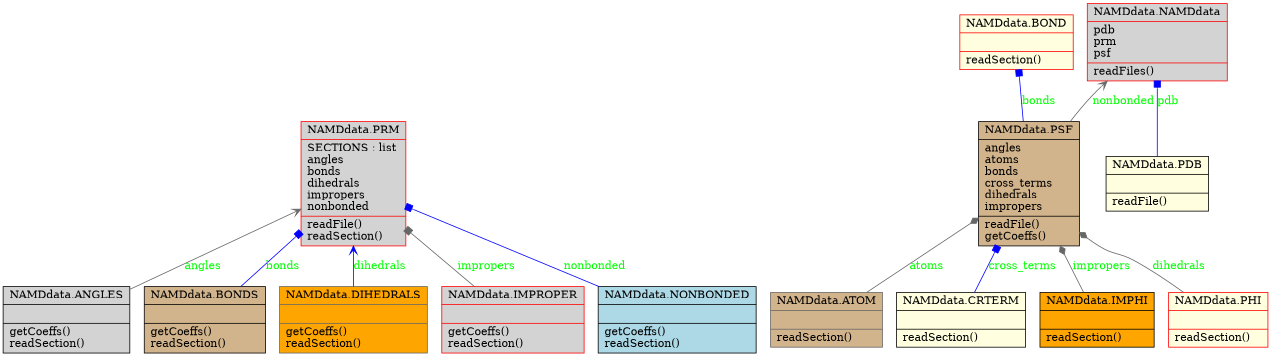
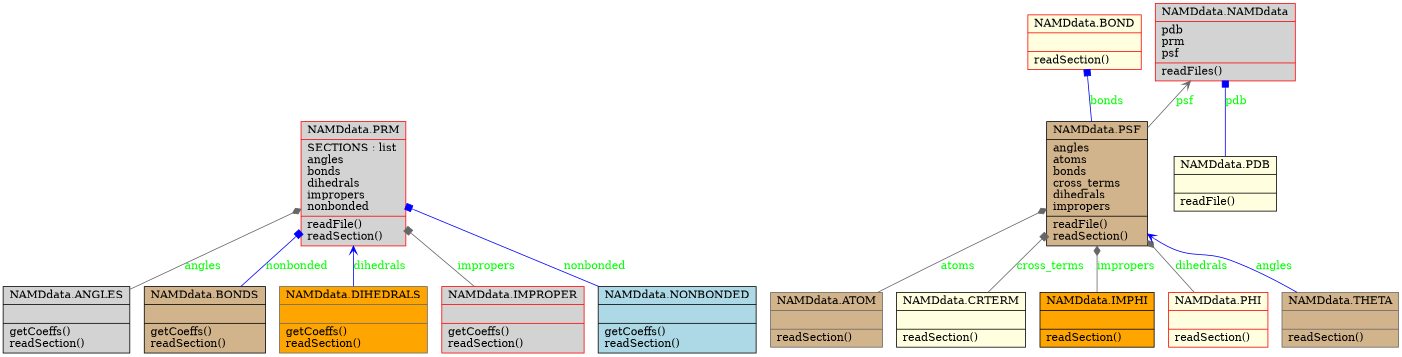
(1123, 101) -> (1185, 101)
(1016, 237) -> (1091, 237)
(212, 251) -> (211, 251)
(283, 266) -> (297, 266)
(984, 273) -> (1015, 266)
none -> (1340, 320)
